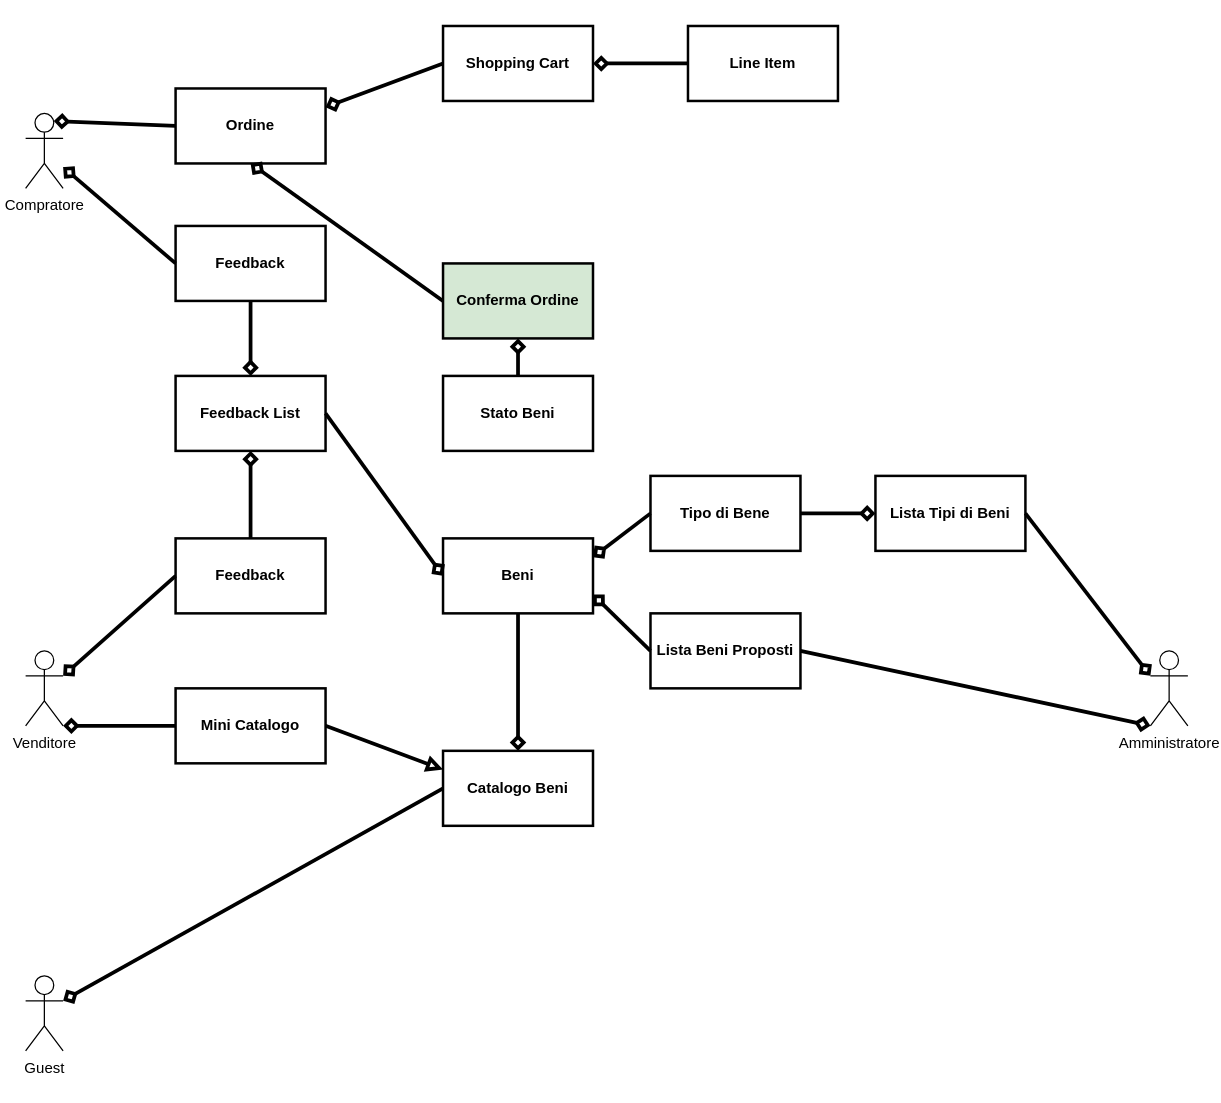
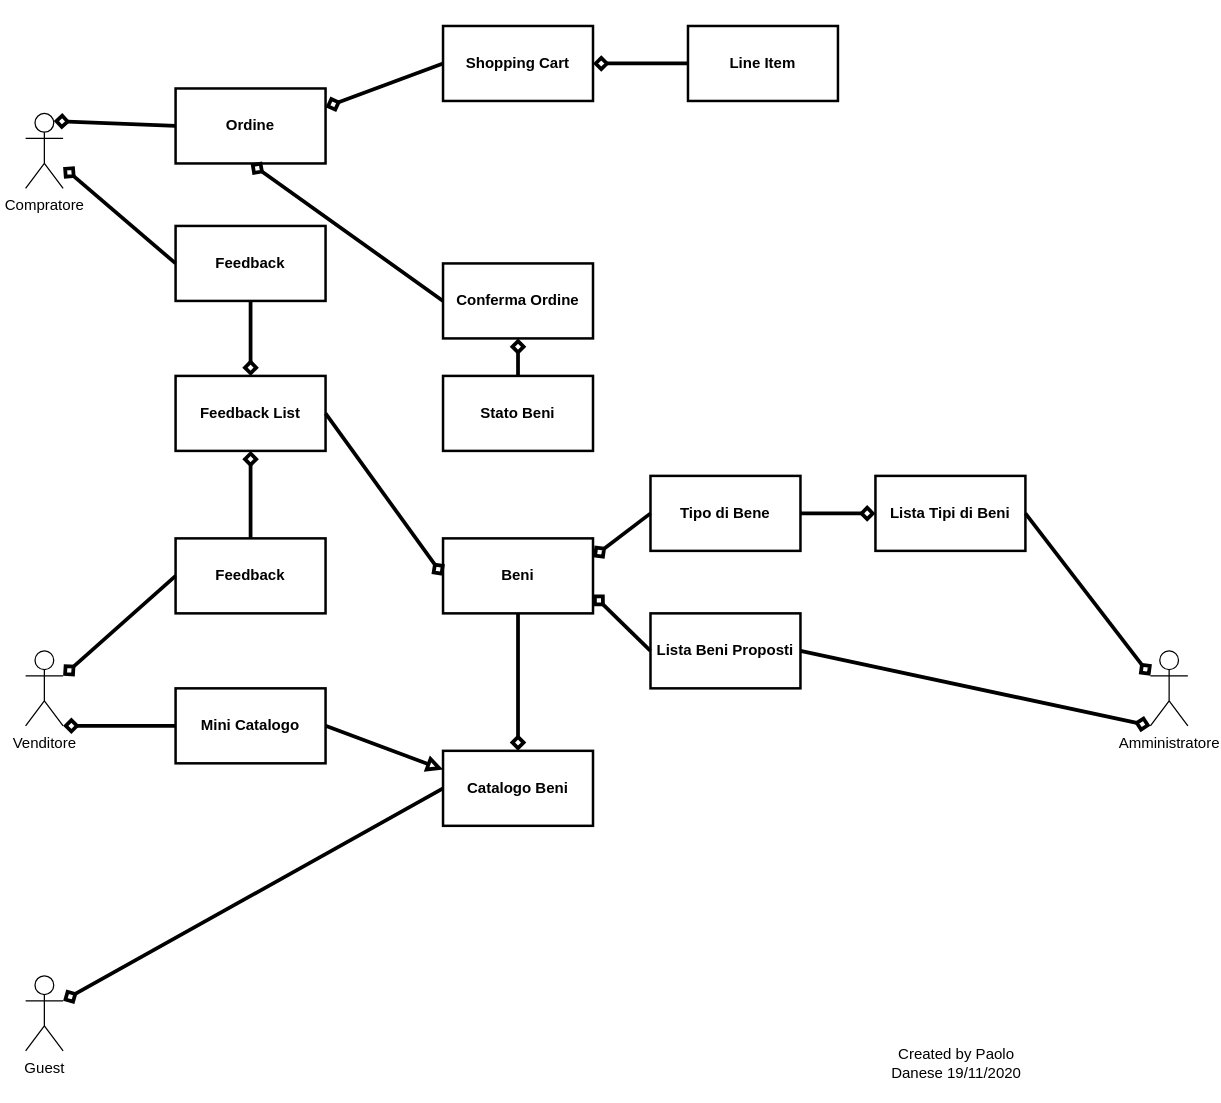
(518, 301) -> (518, 301)
none -> (957, 1063)
